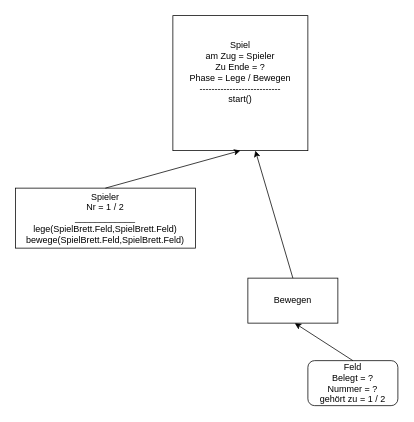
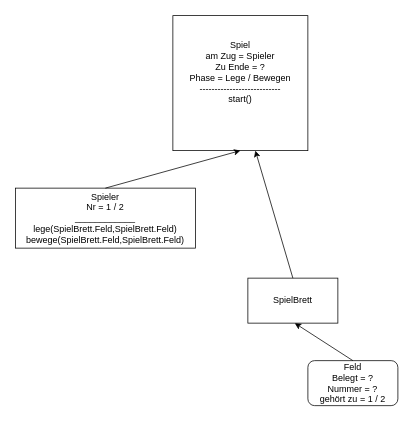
(293, 300) -> (293, 300)
